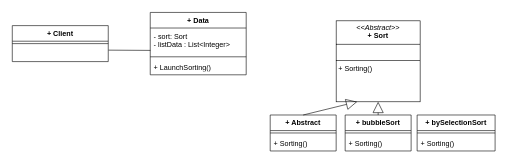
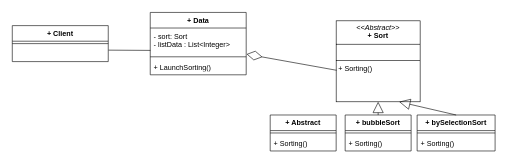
none -> (299, 63)
(330, 108) -> none
none -> (428, 108)
